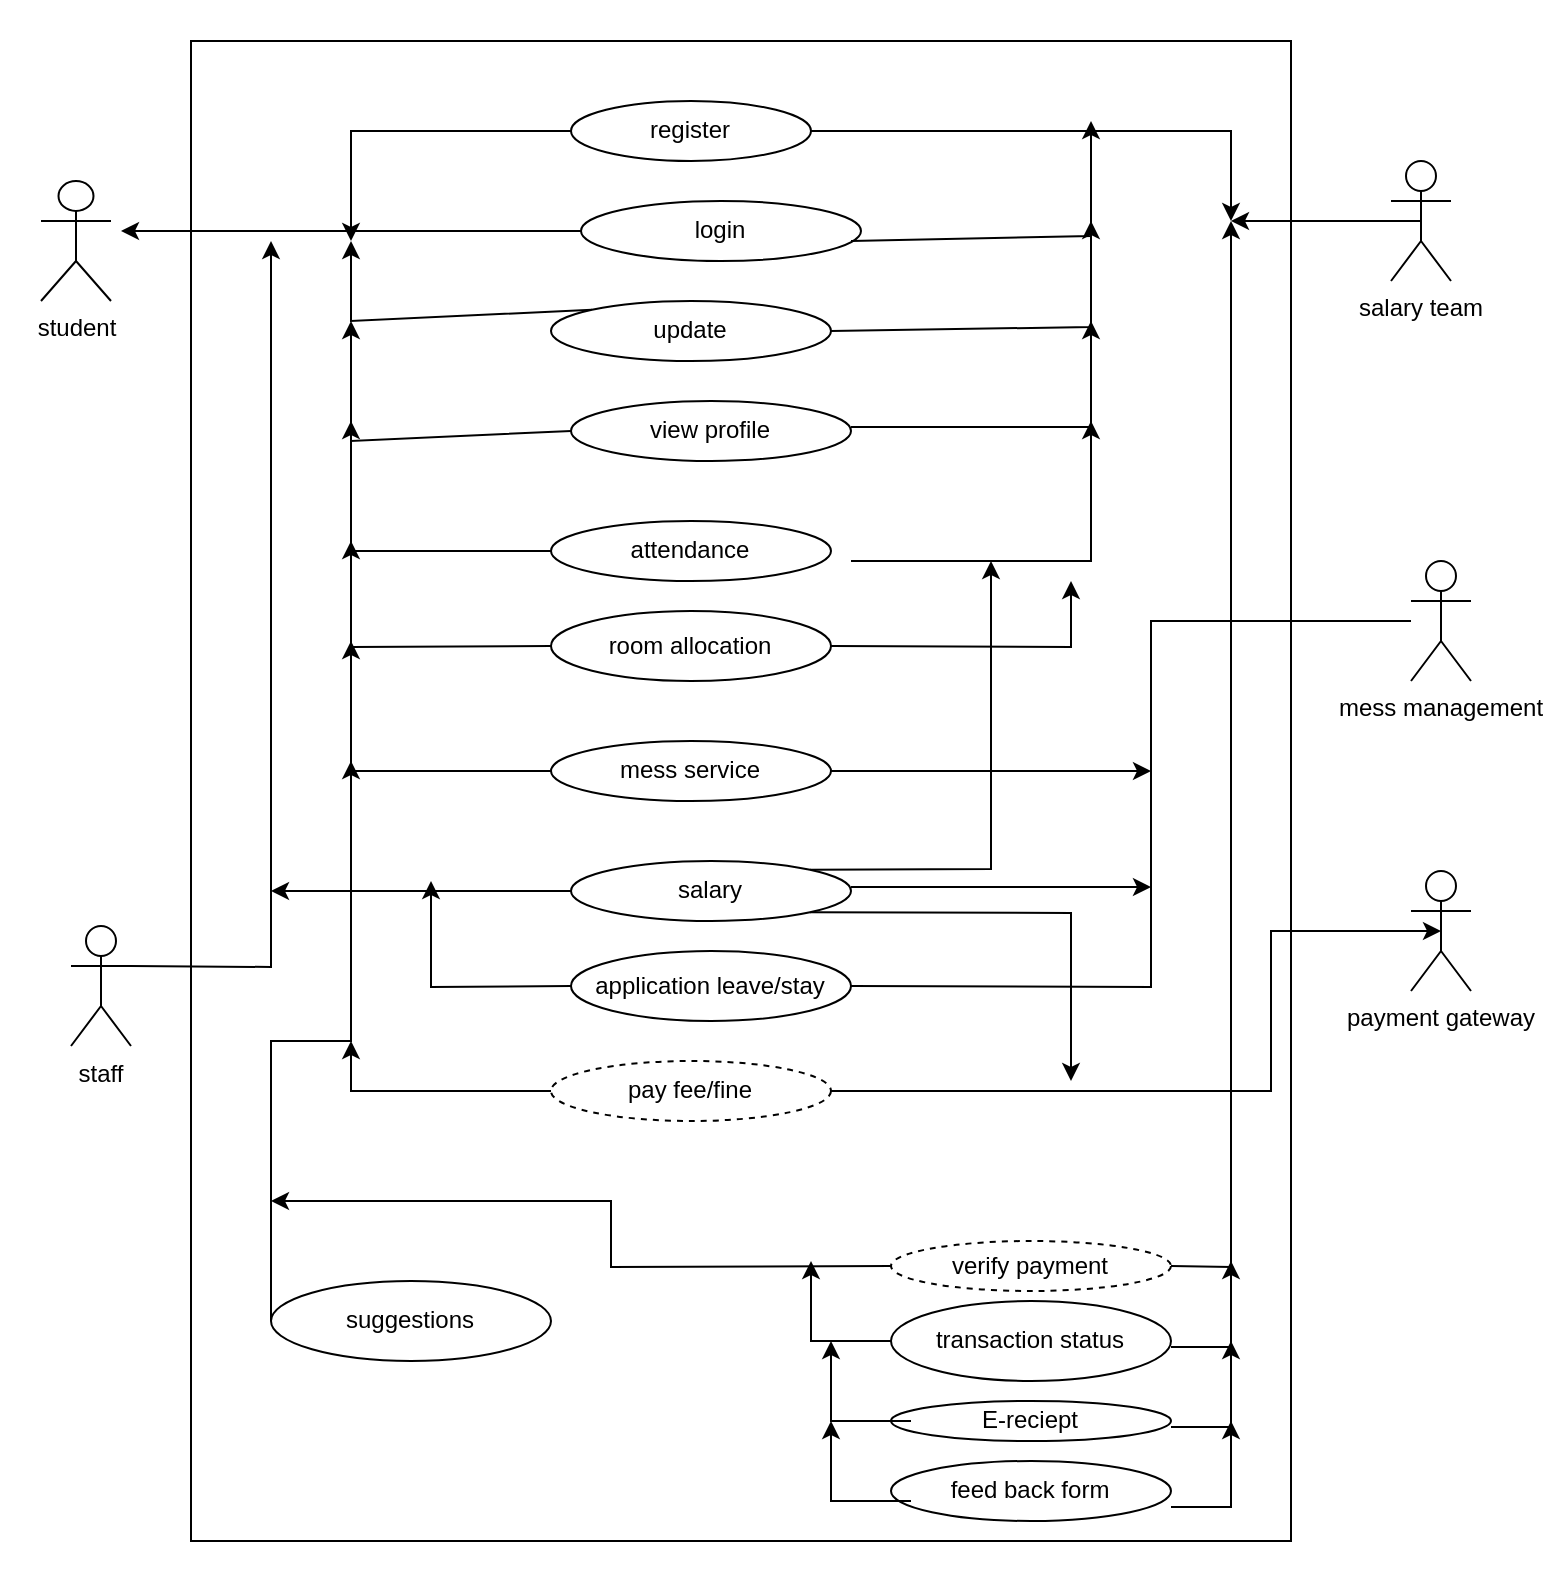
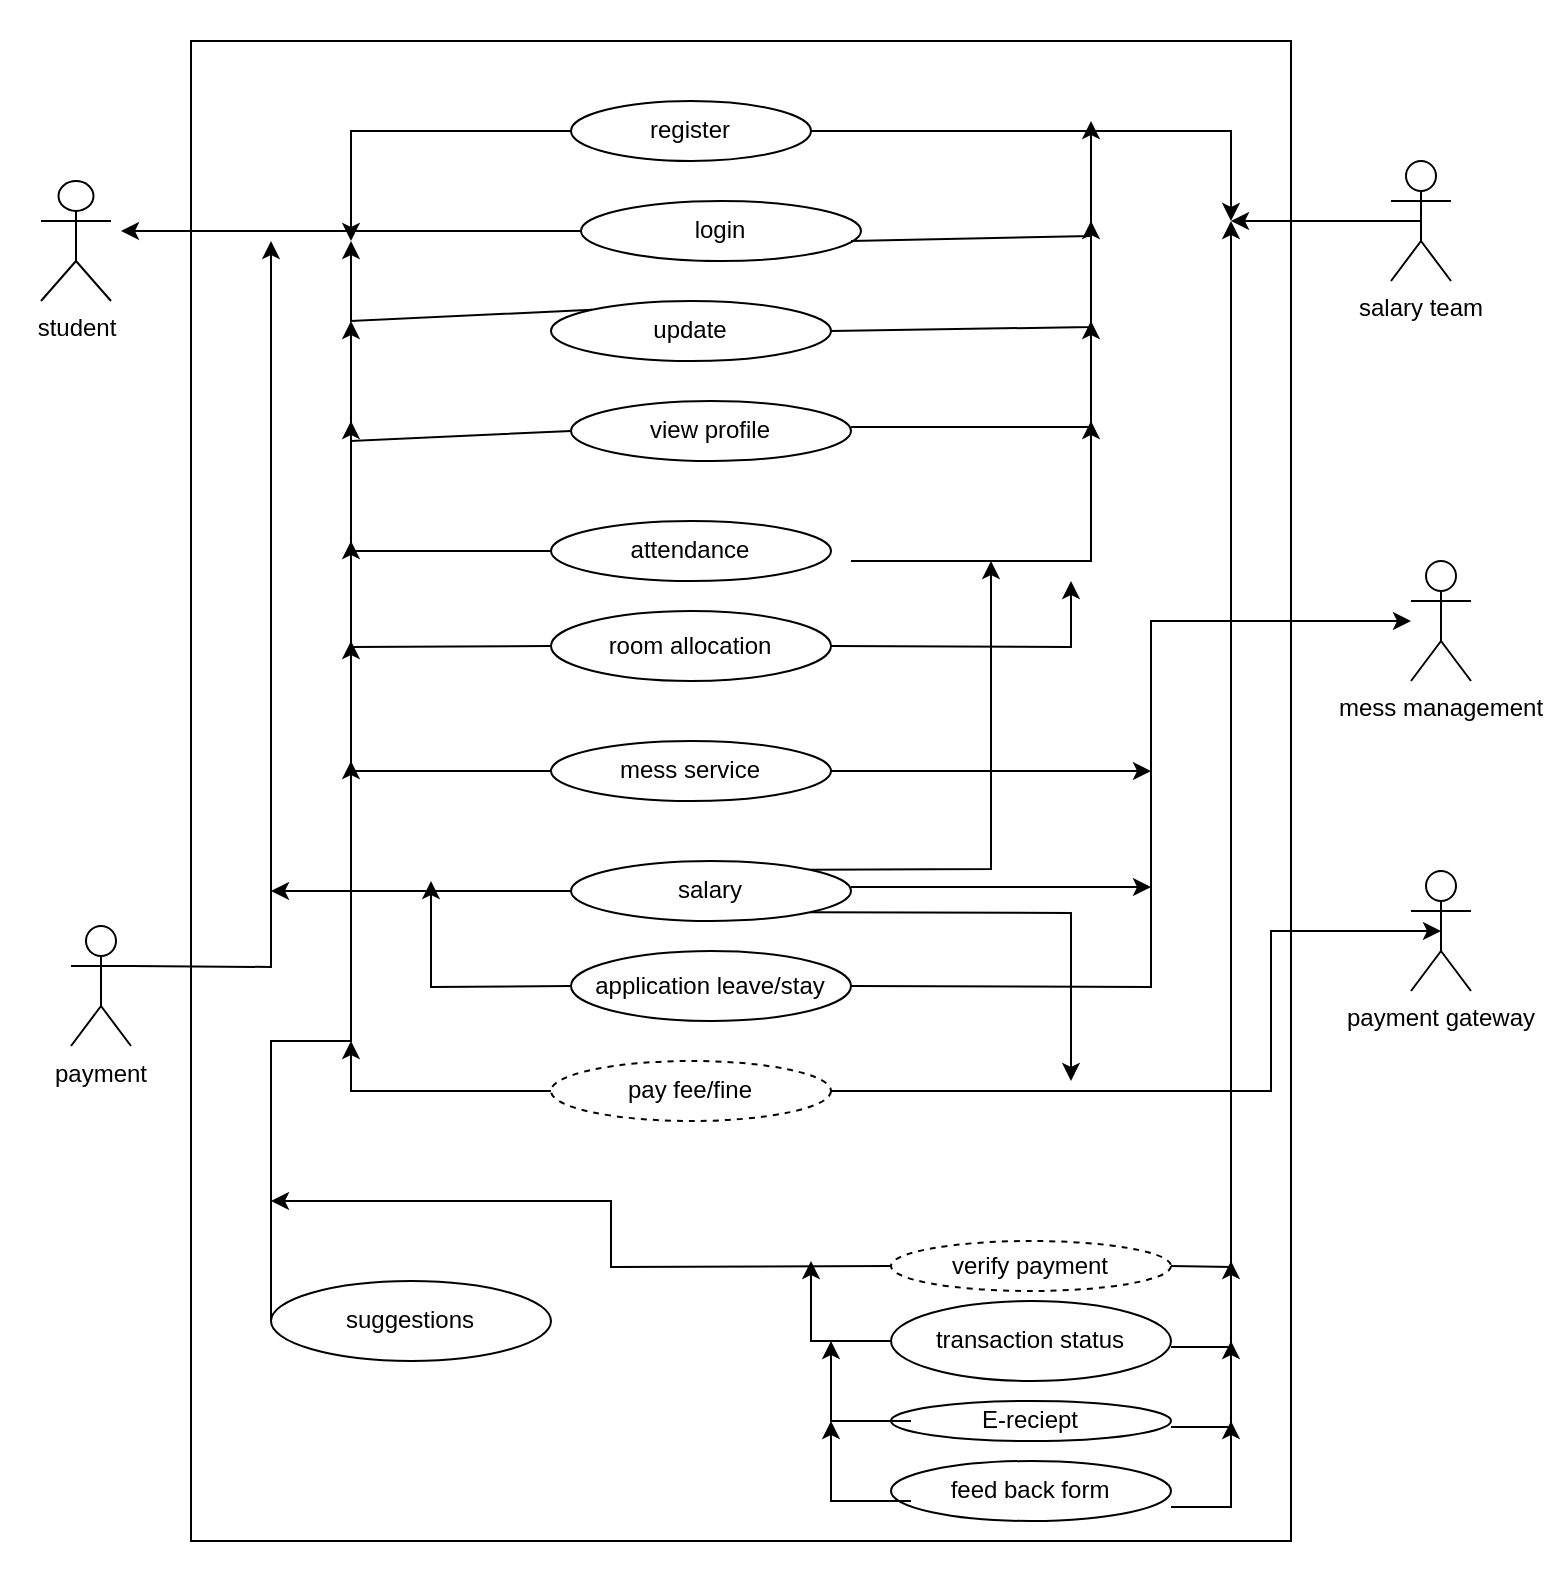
(1402, 621) -> (1396, 621)
(102, 1075) -> (102, 1075)
